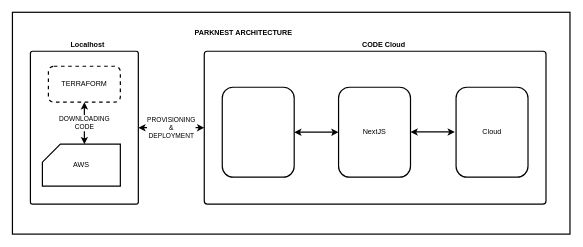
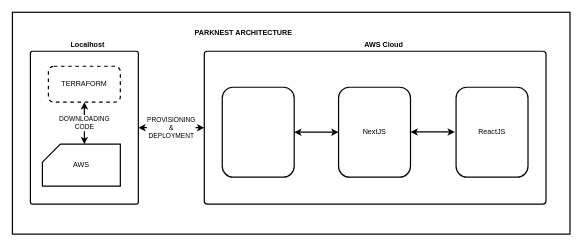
(384, 45) -> (384, 45)
(492, 132) -> (492, 132)
